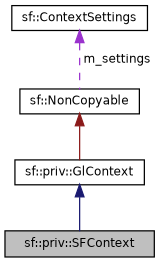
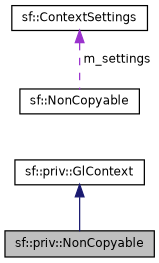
(80, 143) -> none
(80, 244) -> (80, 244)
